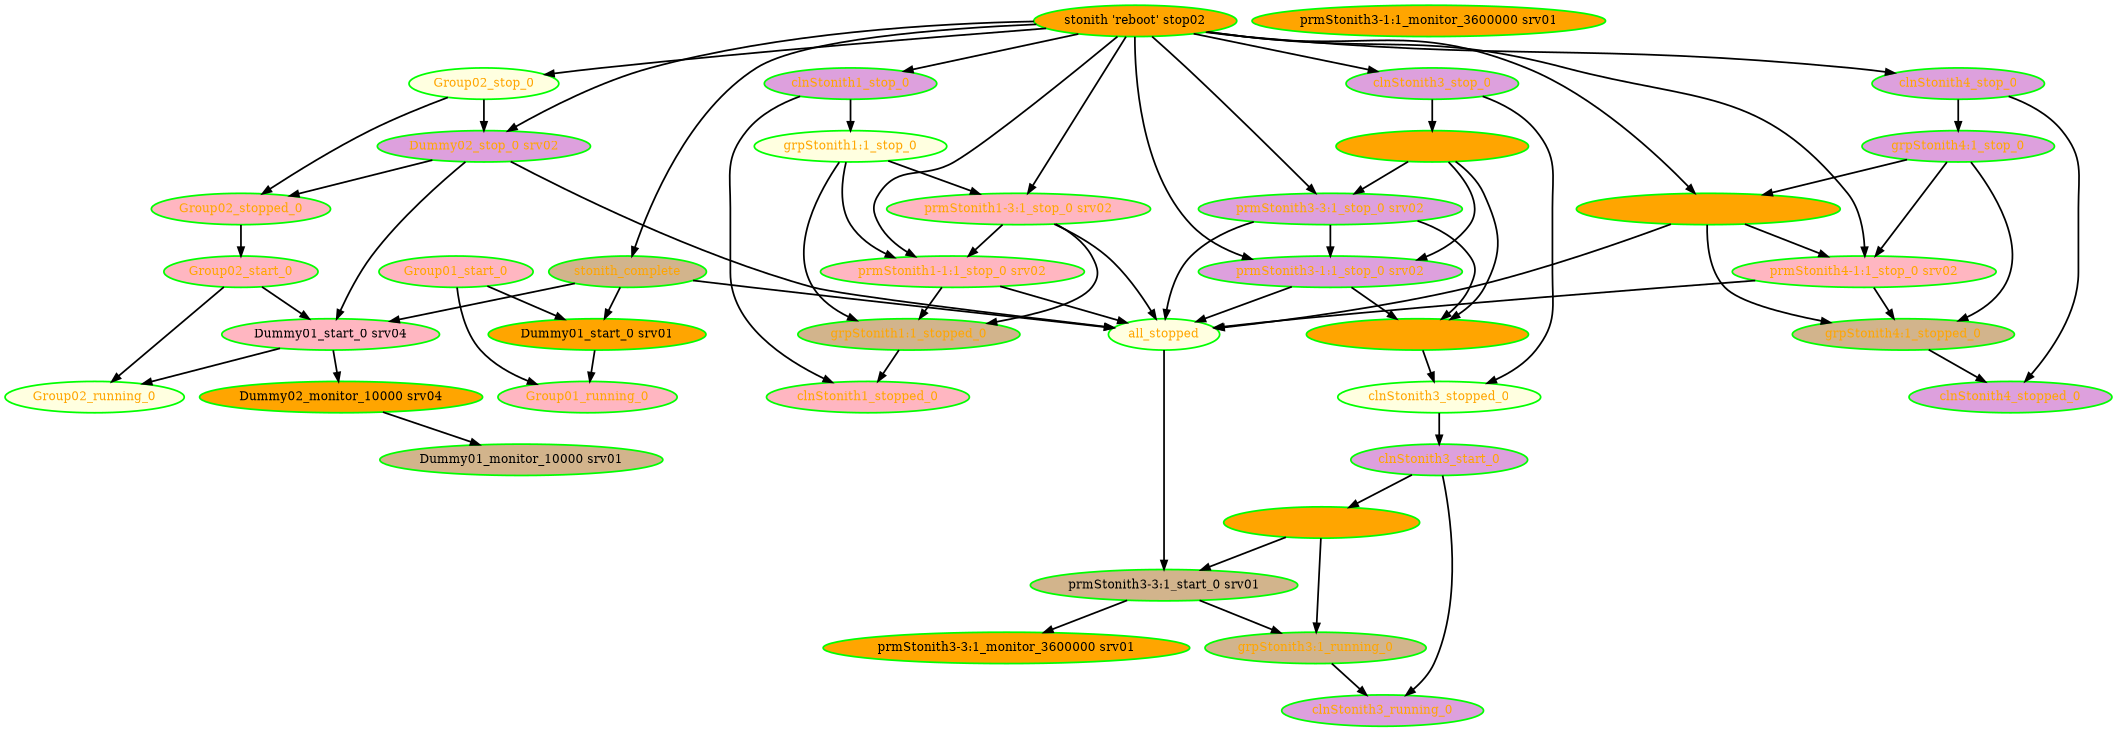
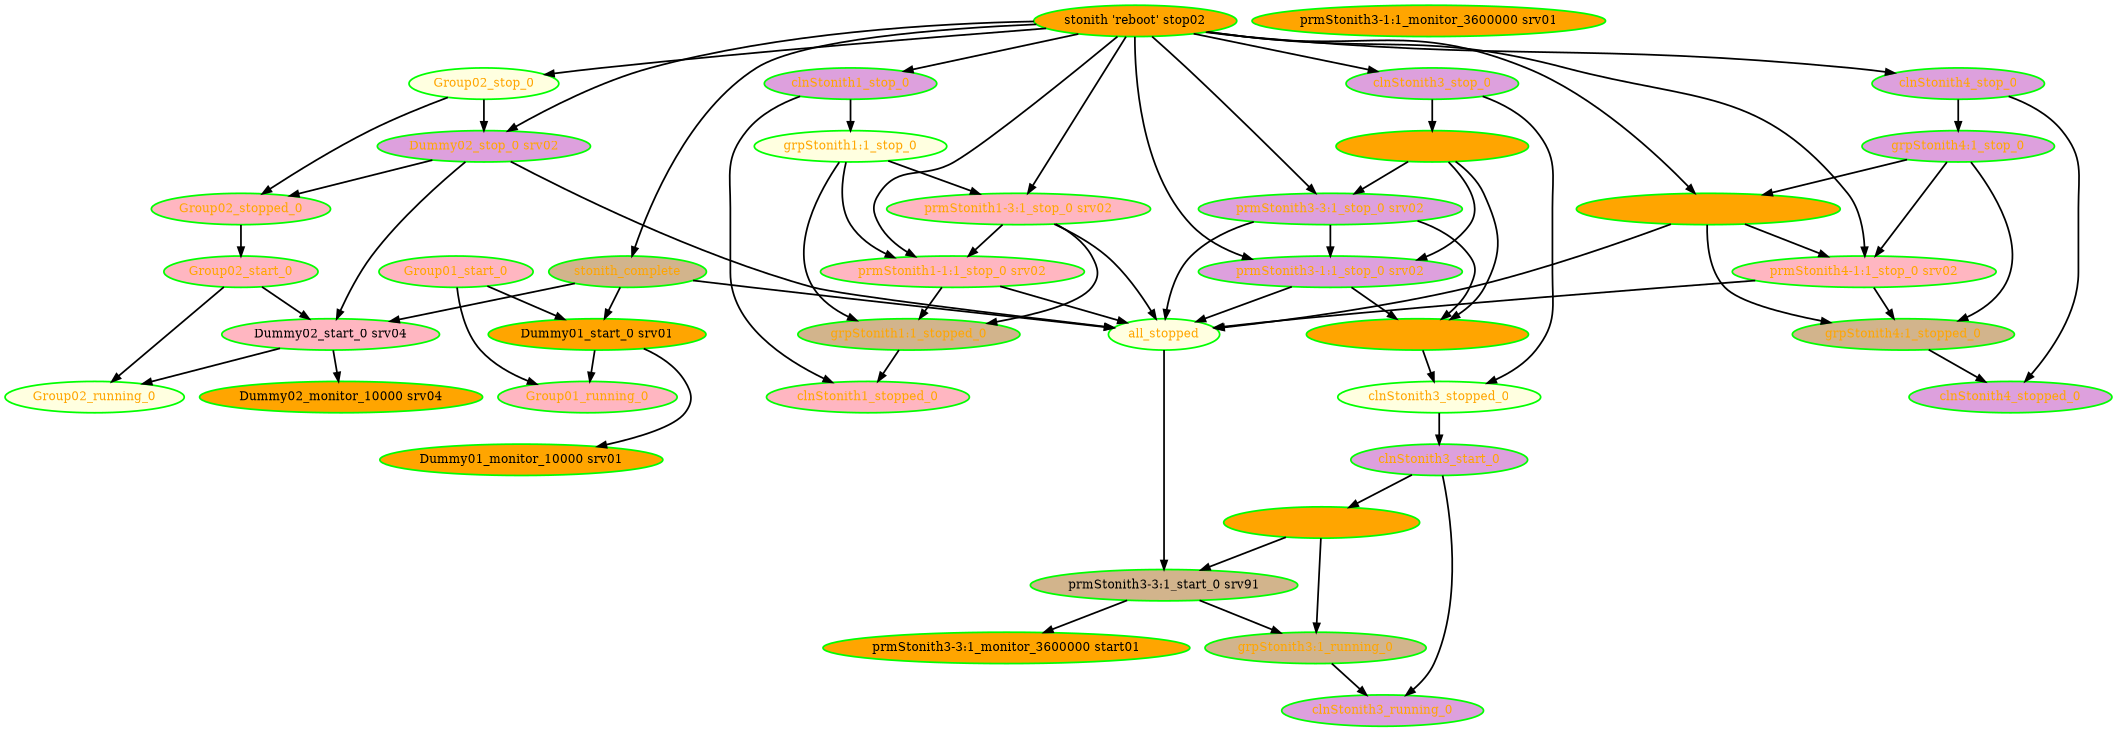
(331, 334) -> (331, 334)
(427, 427) -> (685, 412)
(521, 460) -> (521, 460)
(1164, 585) -> (1164, 585)
(1006, 648) -> (1006, 648)
